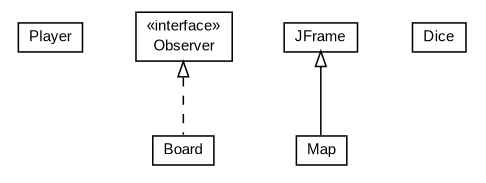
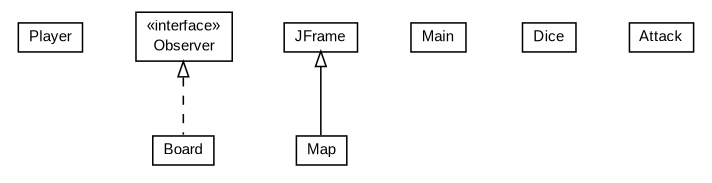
none -> (438, 37)
none -> (662, 37)
